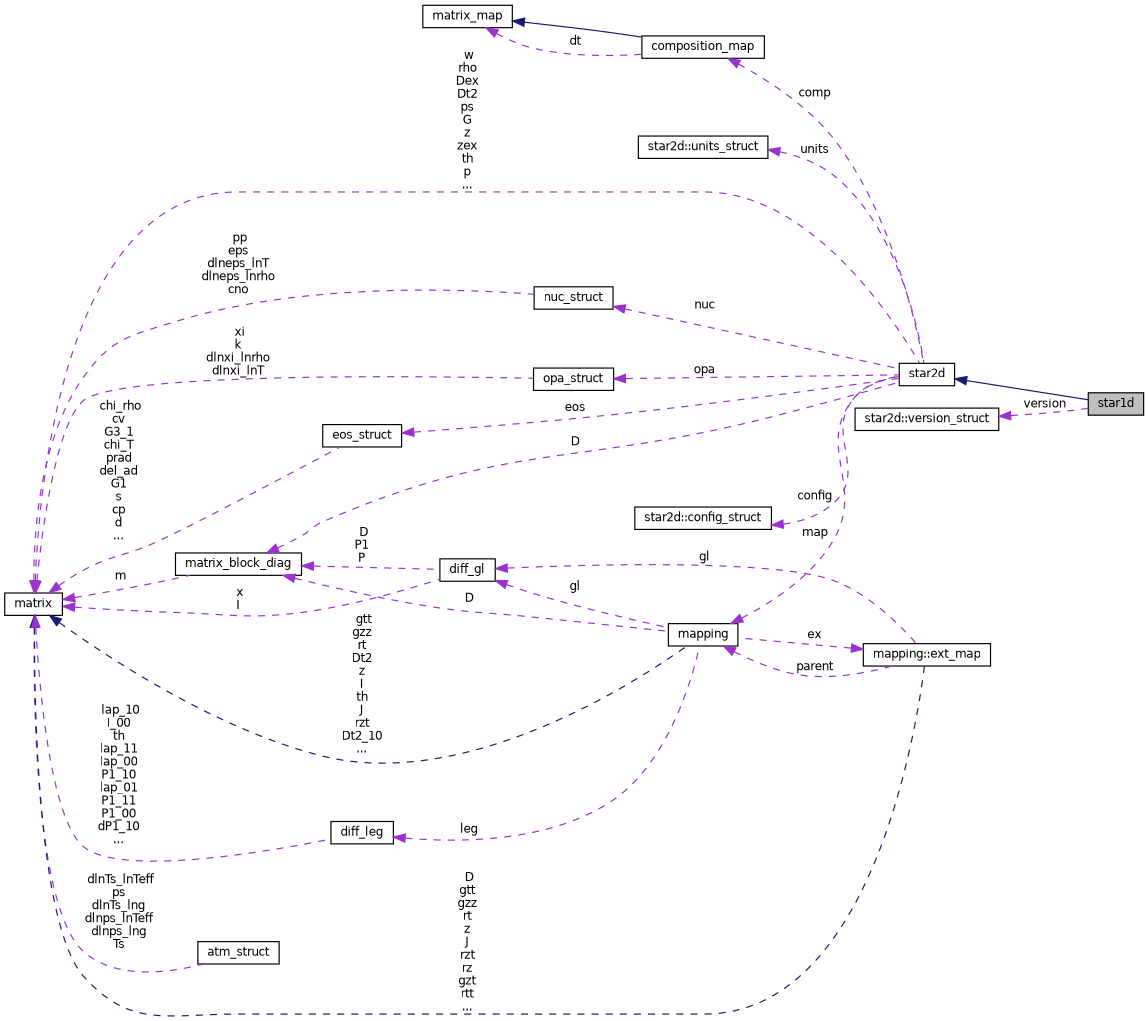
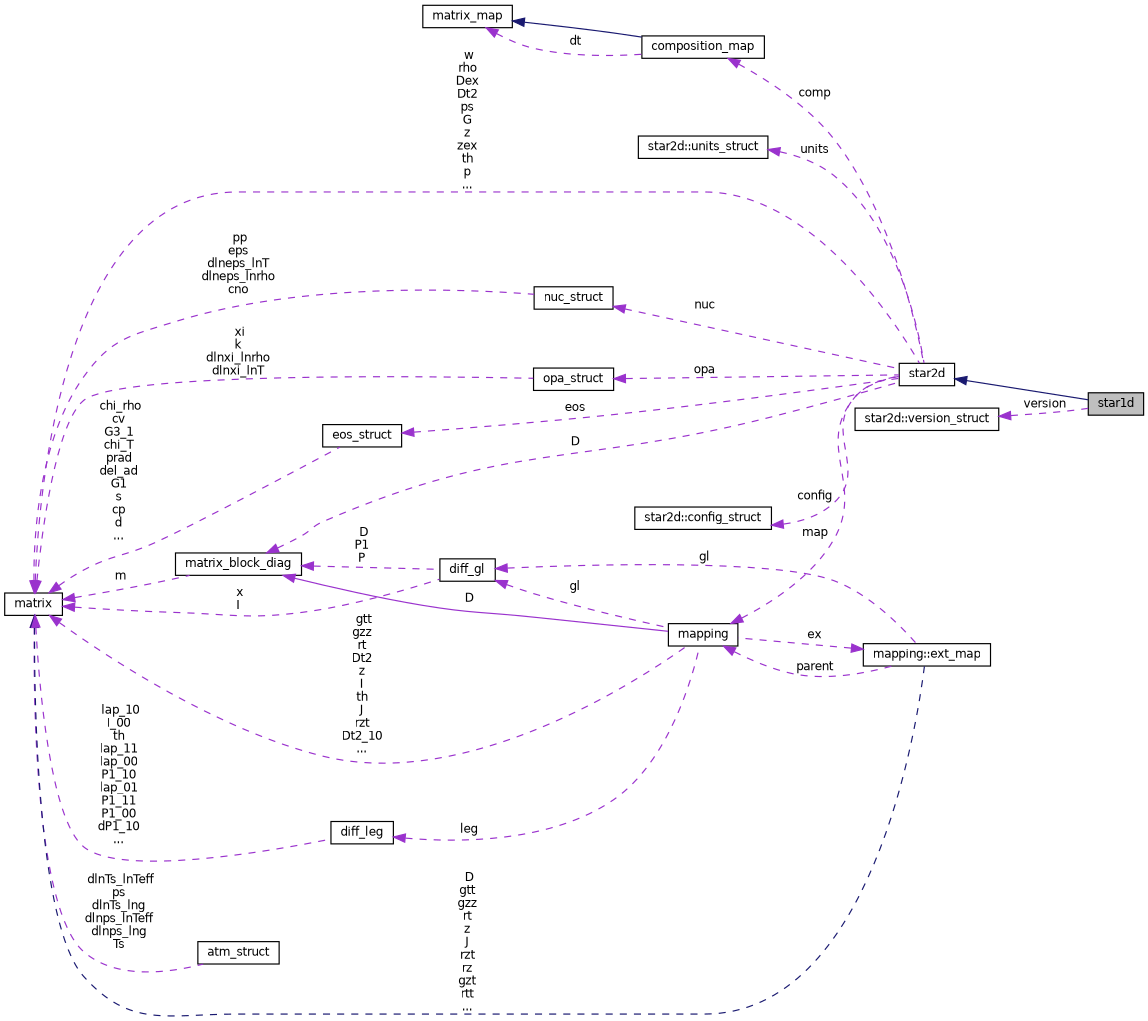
(480, 613) -> (480, 613)
(369, 762) -> (369, 762)
